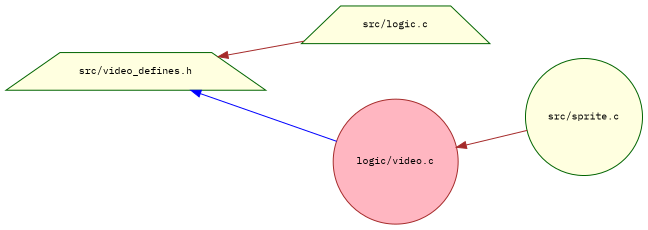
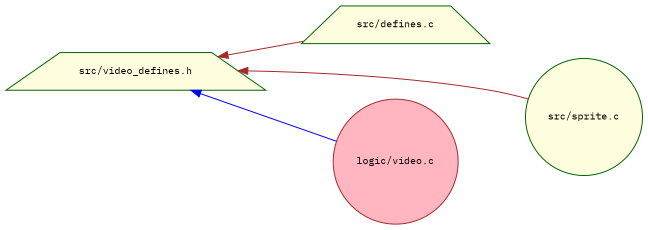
(396, 25) -> (396, 25)
(497, 138) -> (389, 78)
